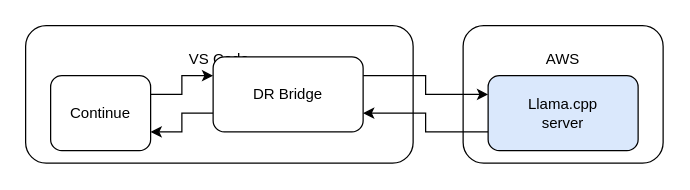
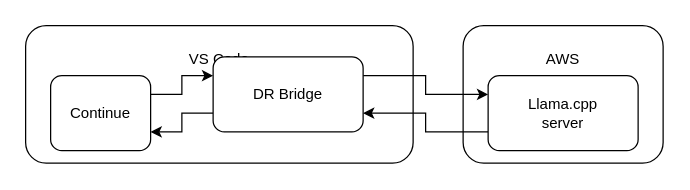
(563, 113) -> (563, 113)
